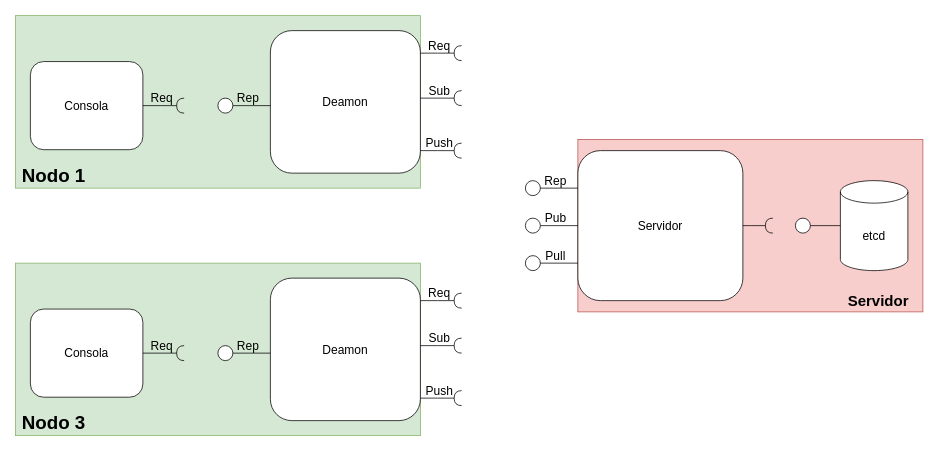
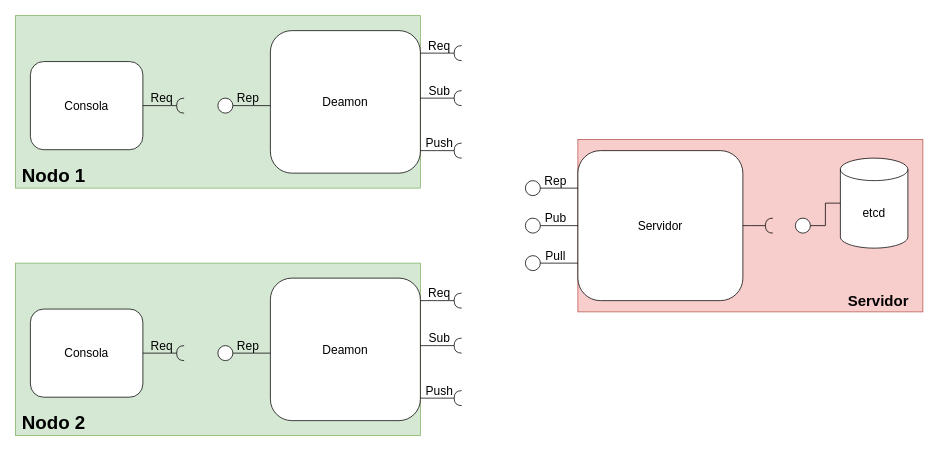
(874, 225) -> (874, 203)
(46, 422) -> (46, 422)
